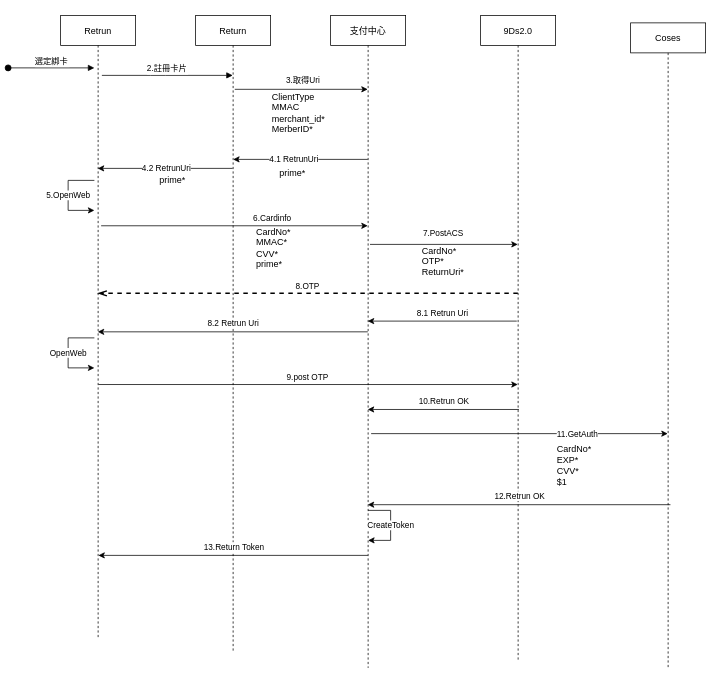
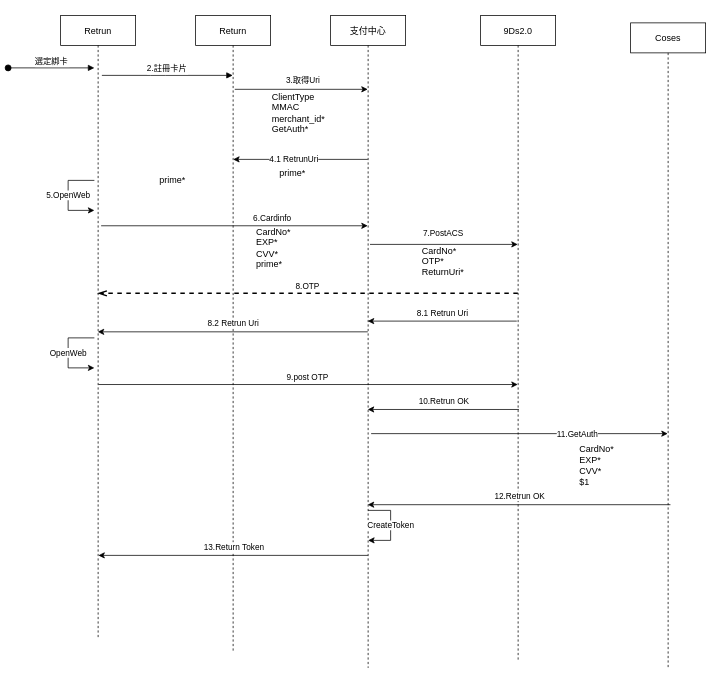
(301, 113) -> (301, 113)
(166, 168) -> none
(274, 248) -> (274, 248)
(578, 465) -> (600, 465)
